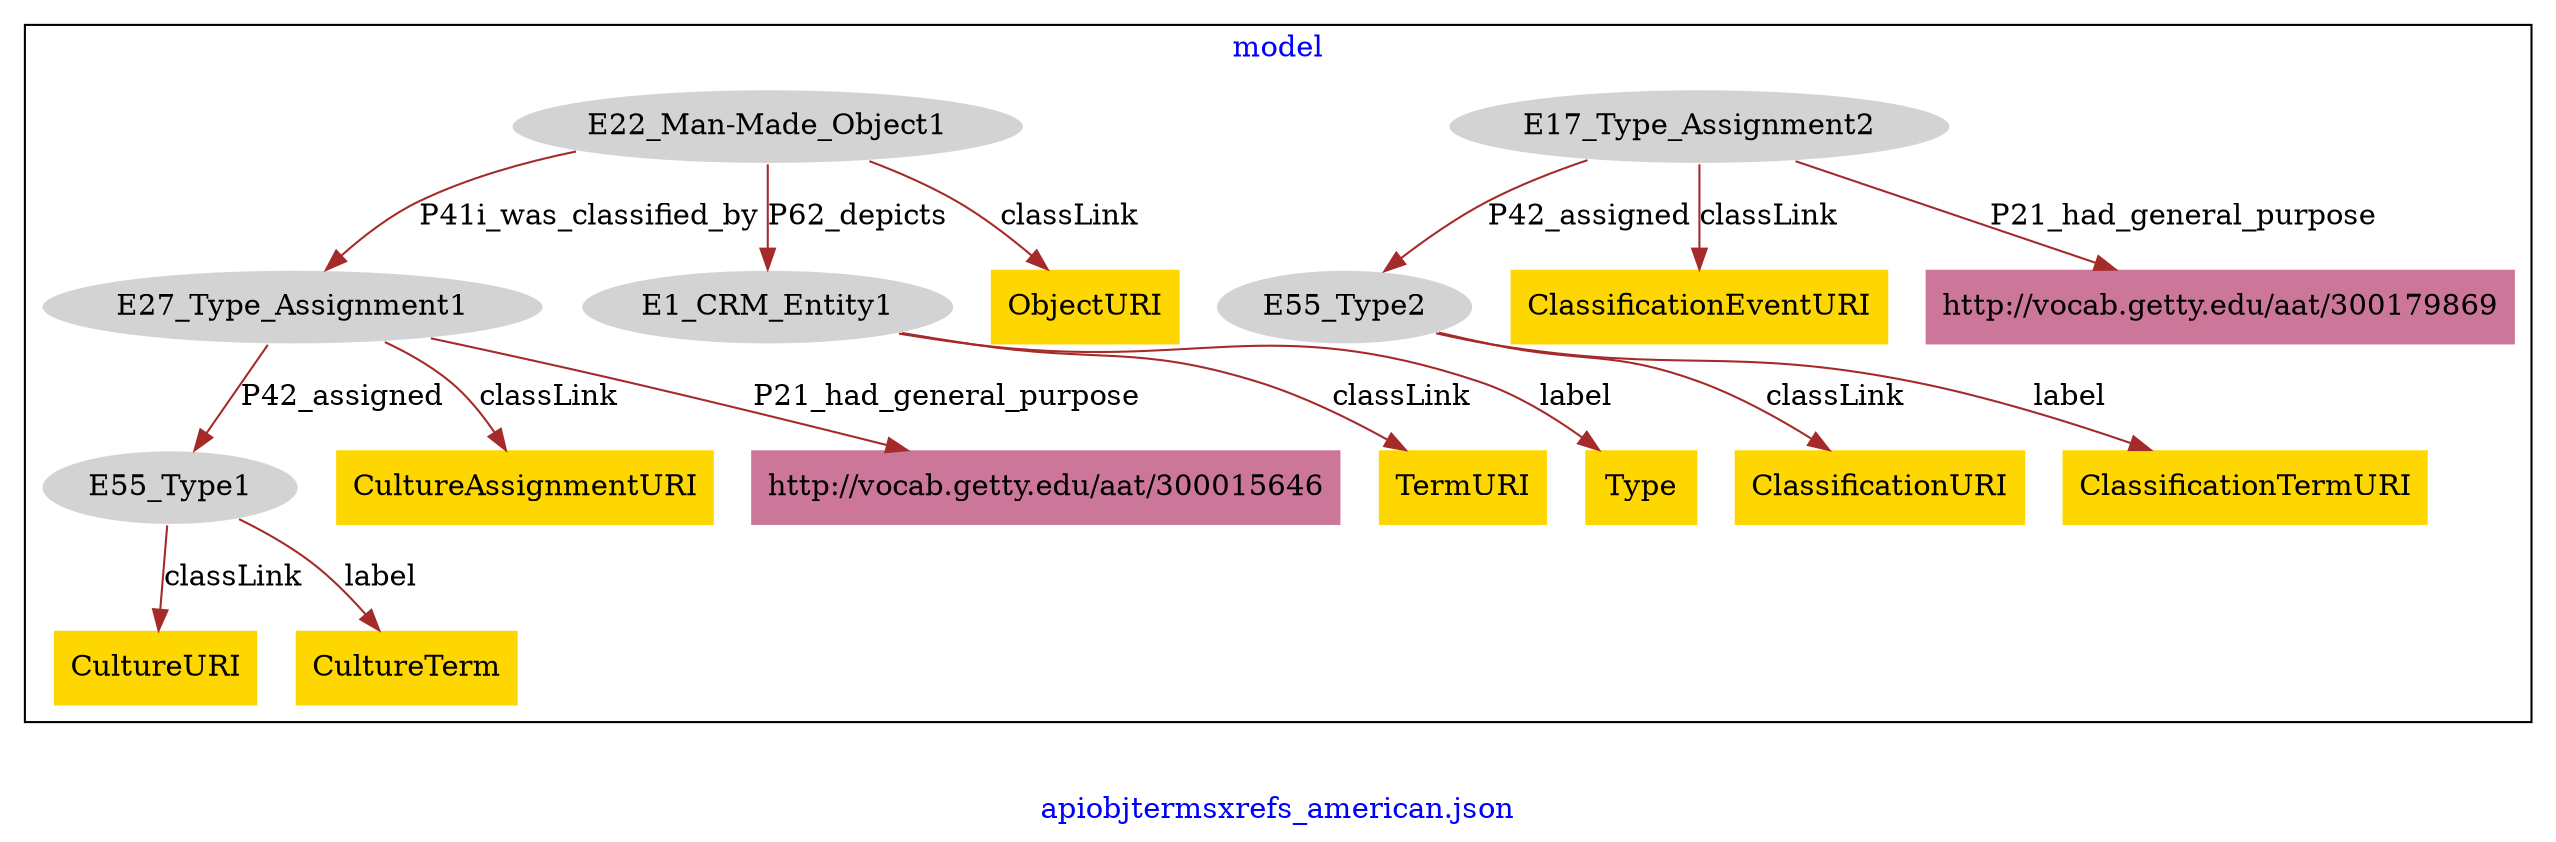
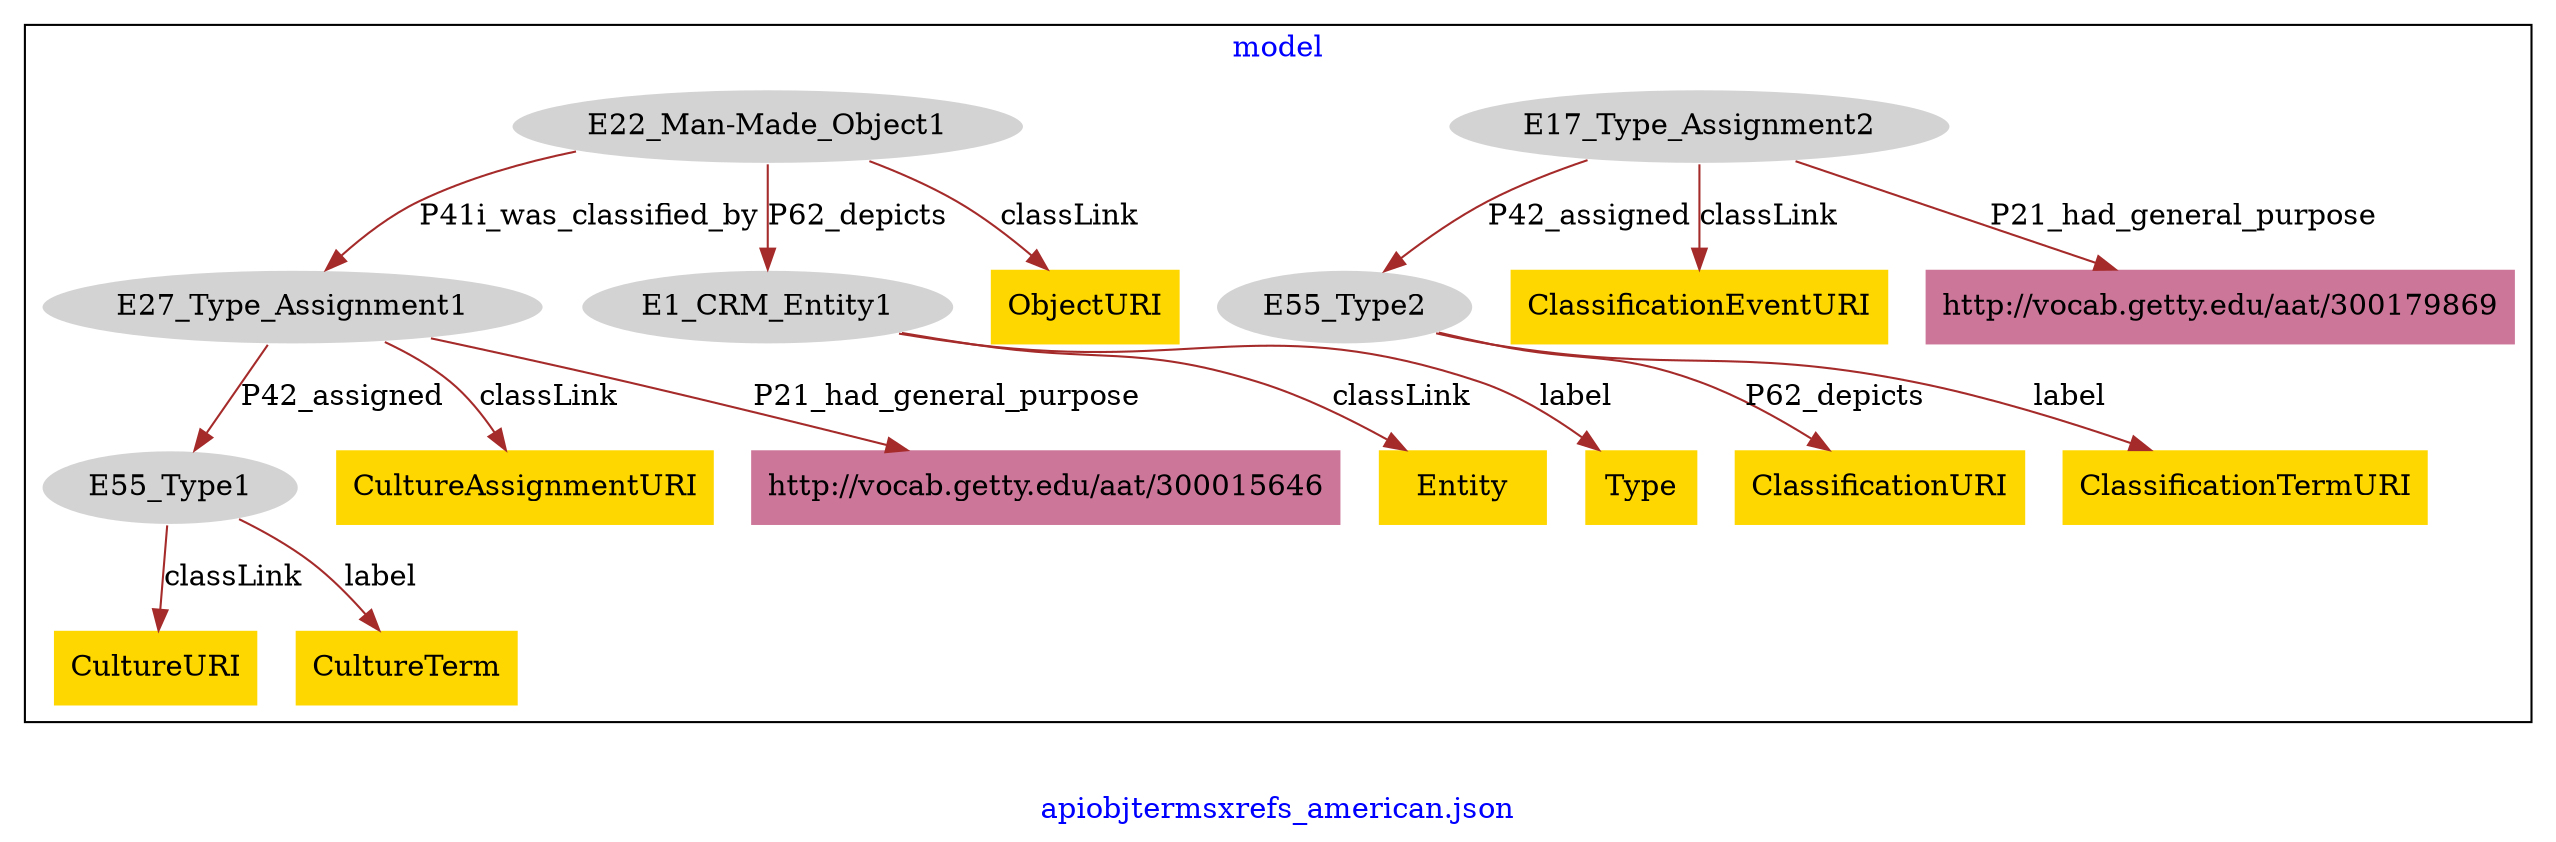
(1835, 397) -> (1835, 397)
(1463, 488) -> (1463, 488)
